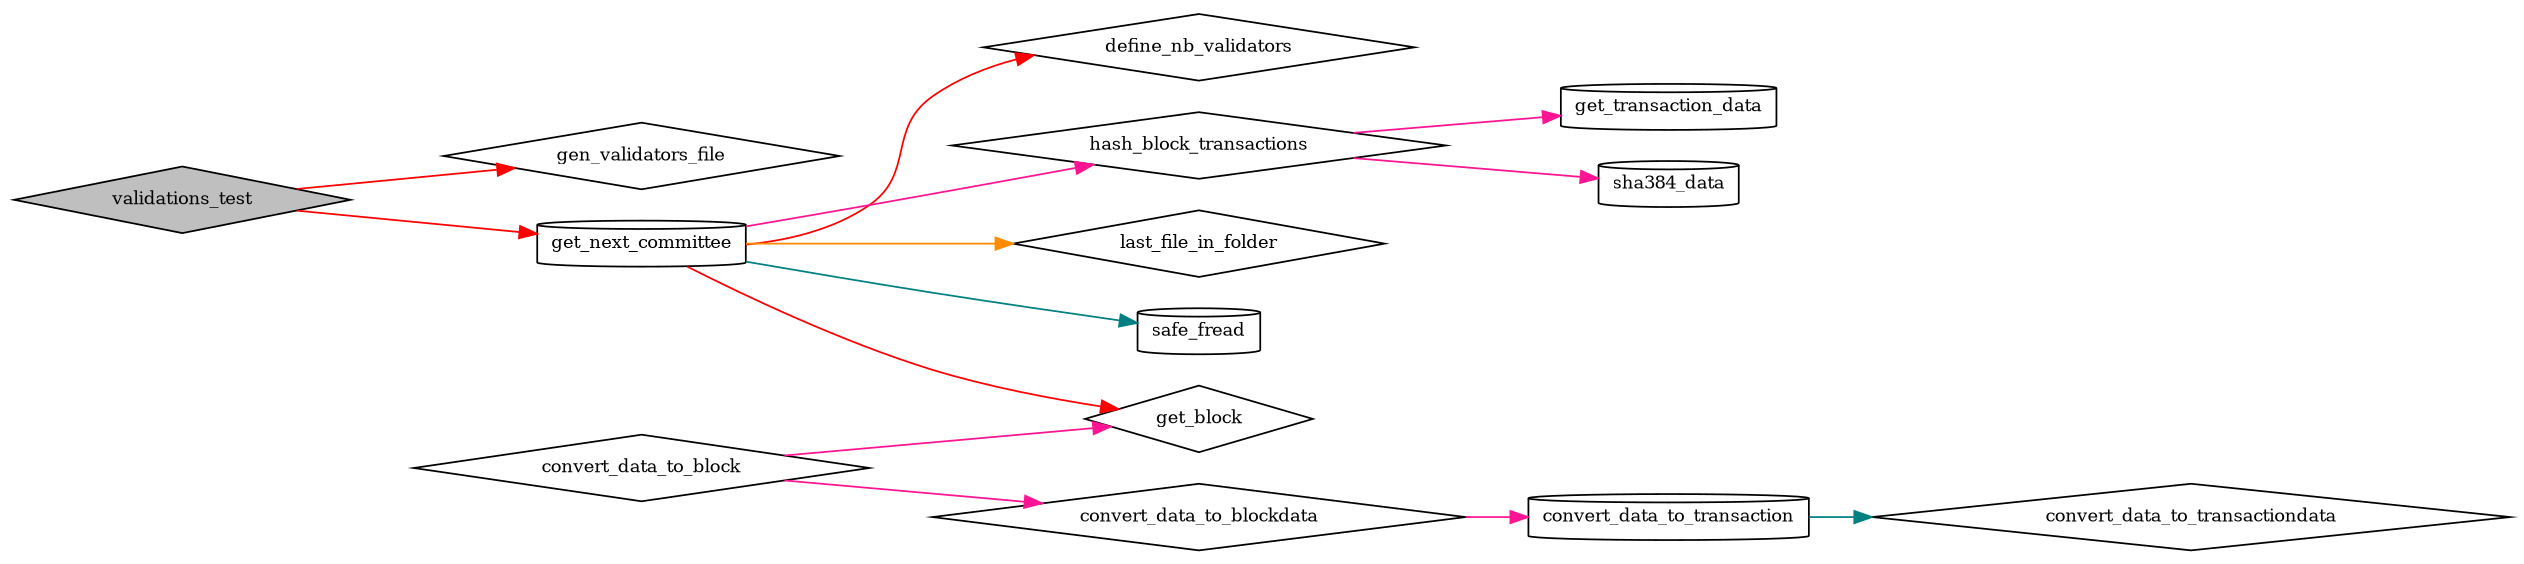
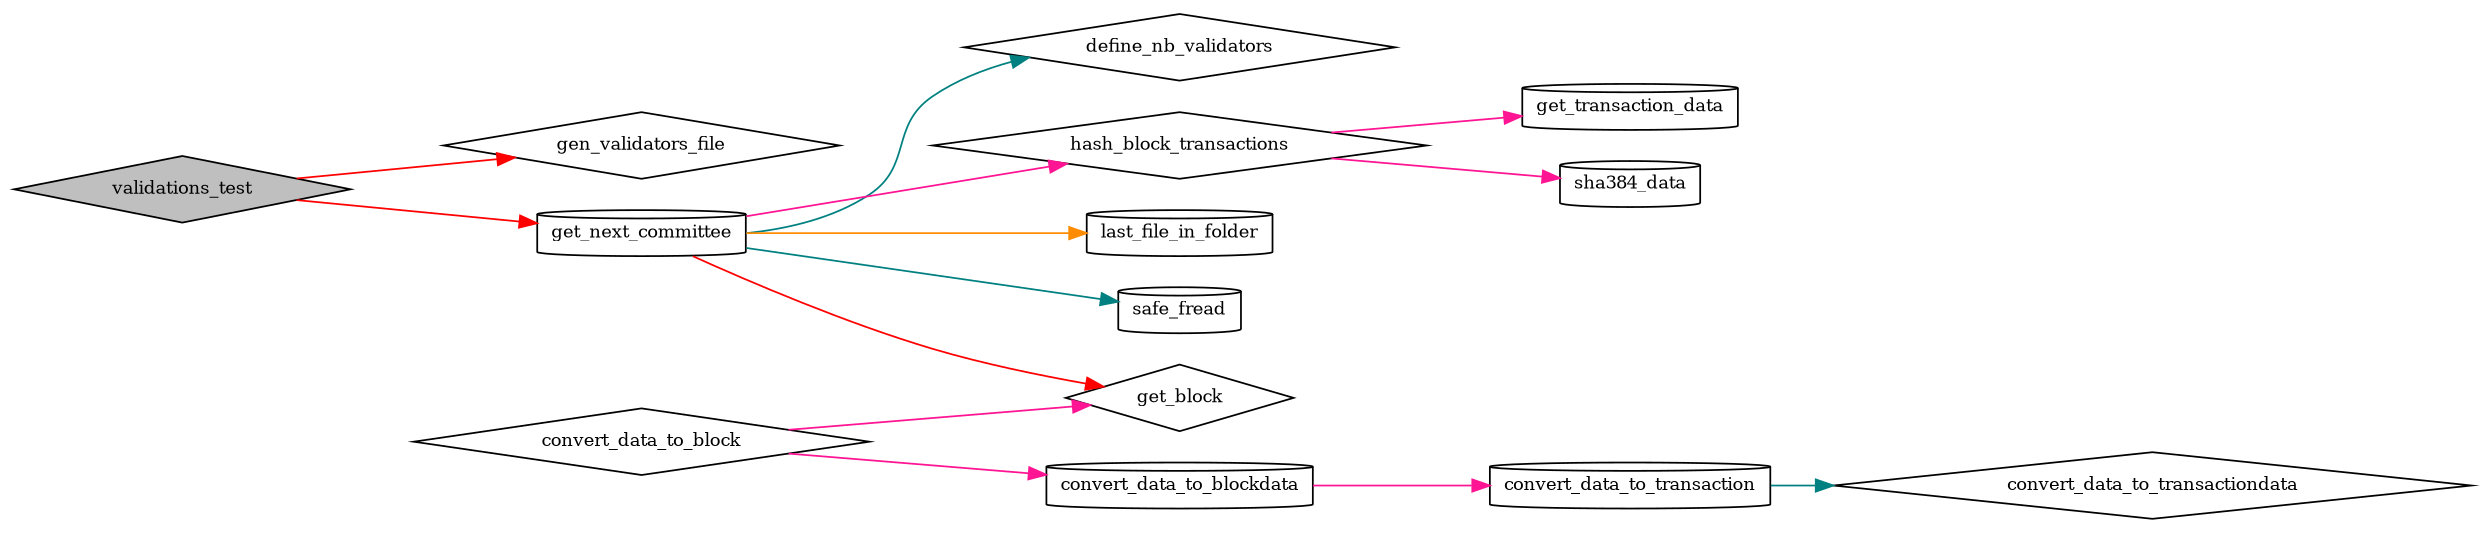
(896, 170) -> (894, 166)
(1199, 244) -> (1180, 233)
(1199, 517) -> (1180, 486)
